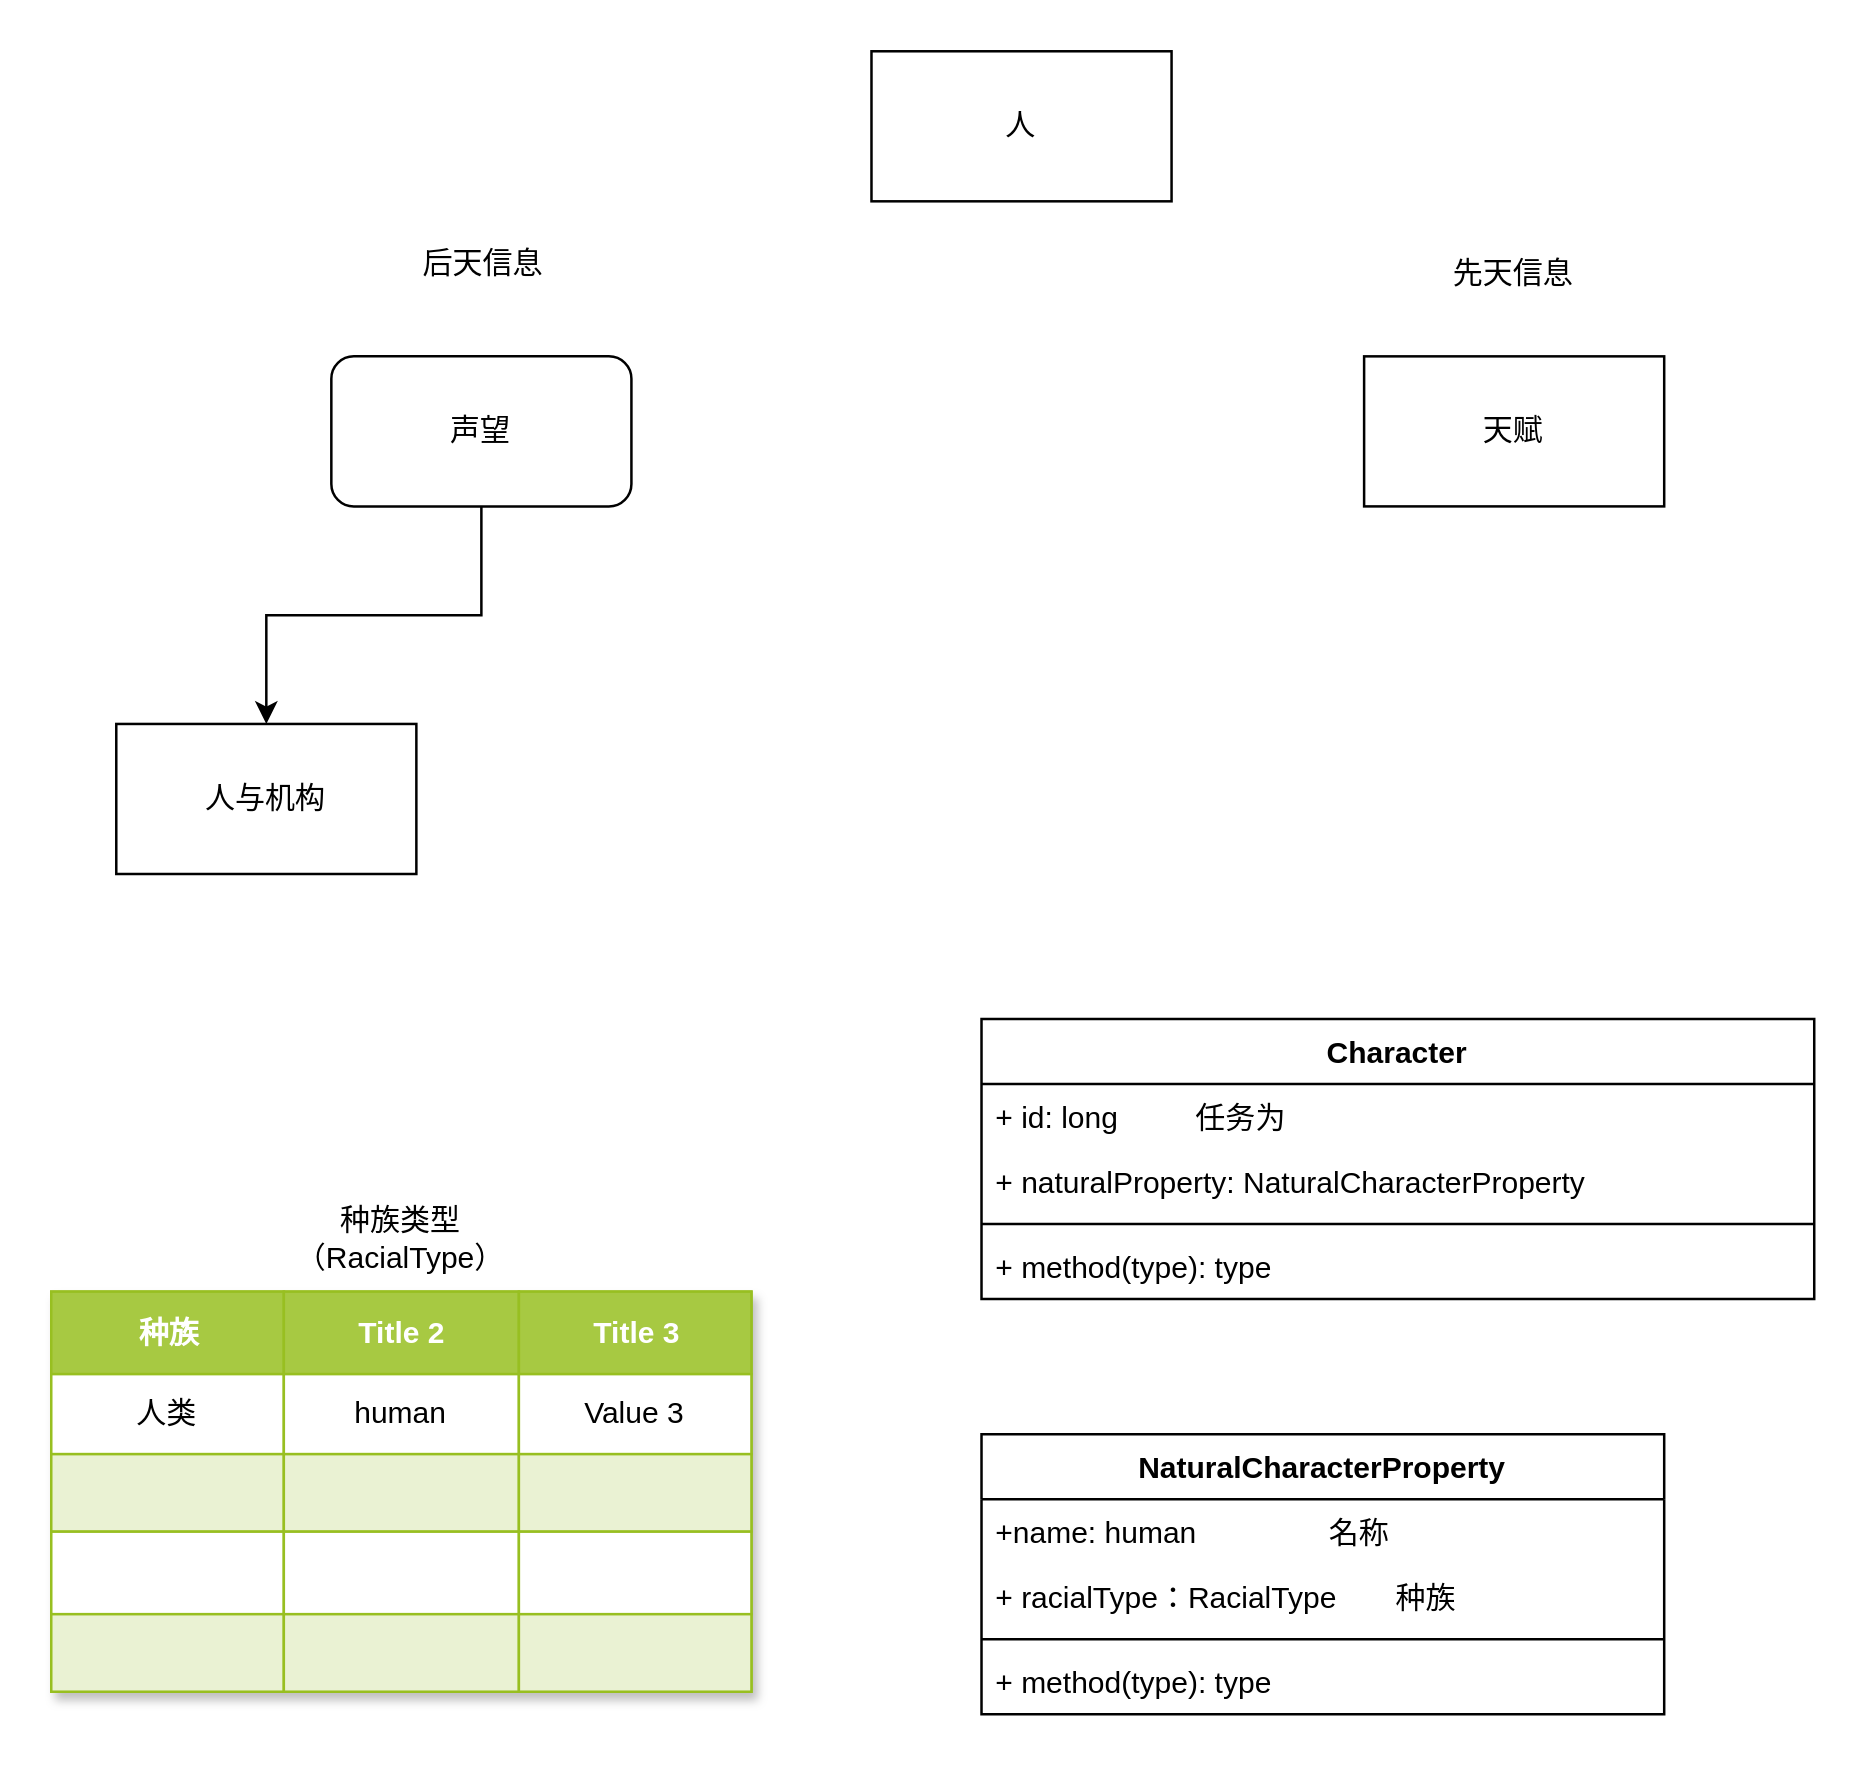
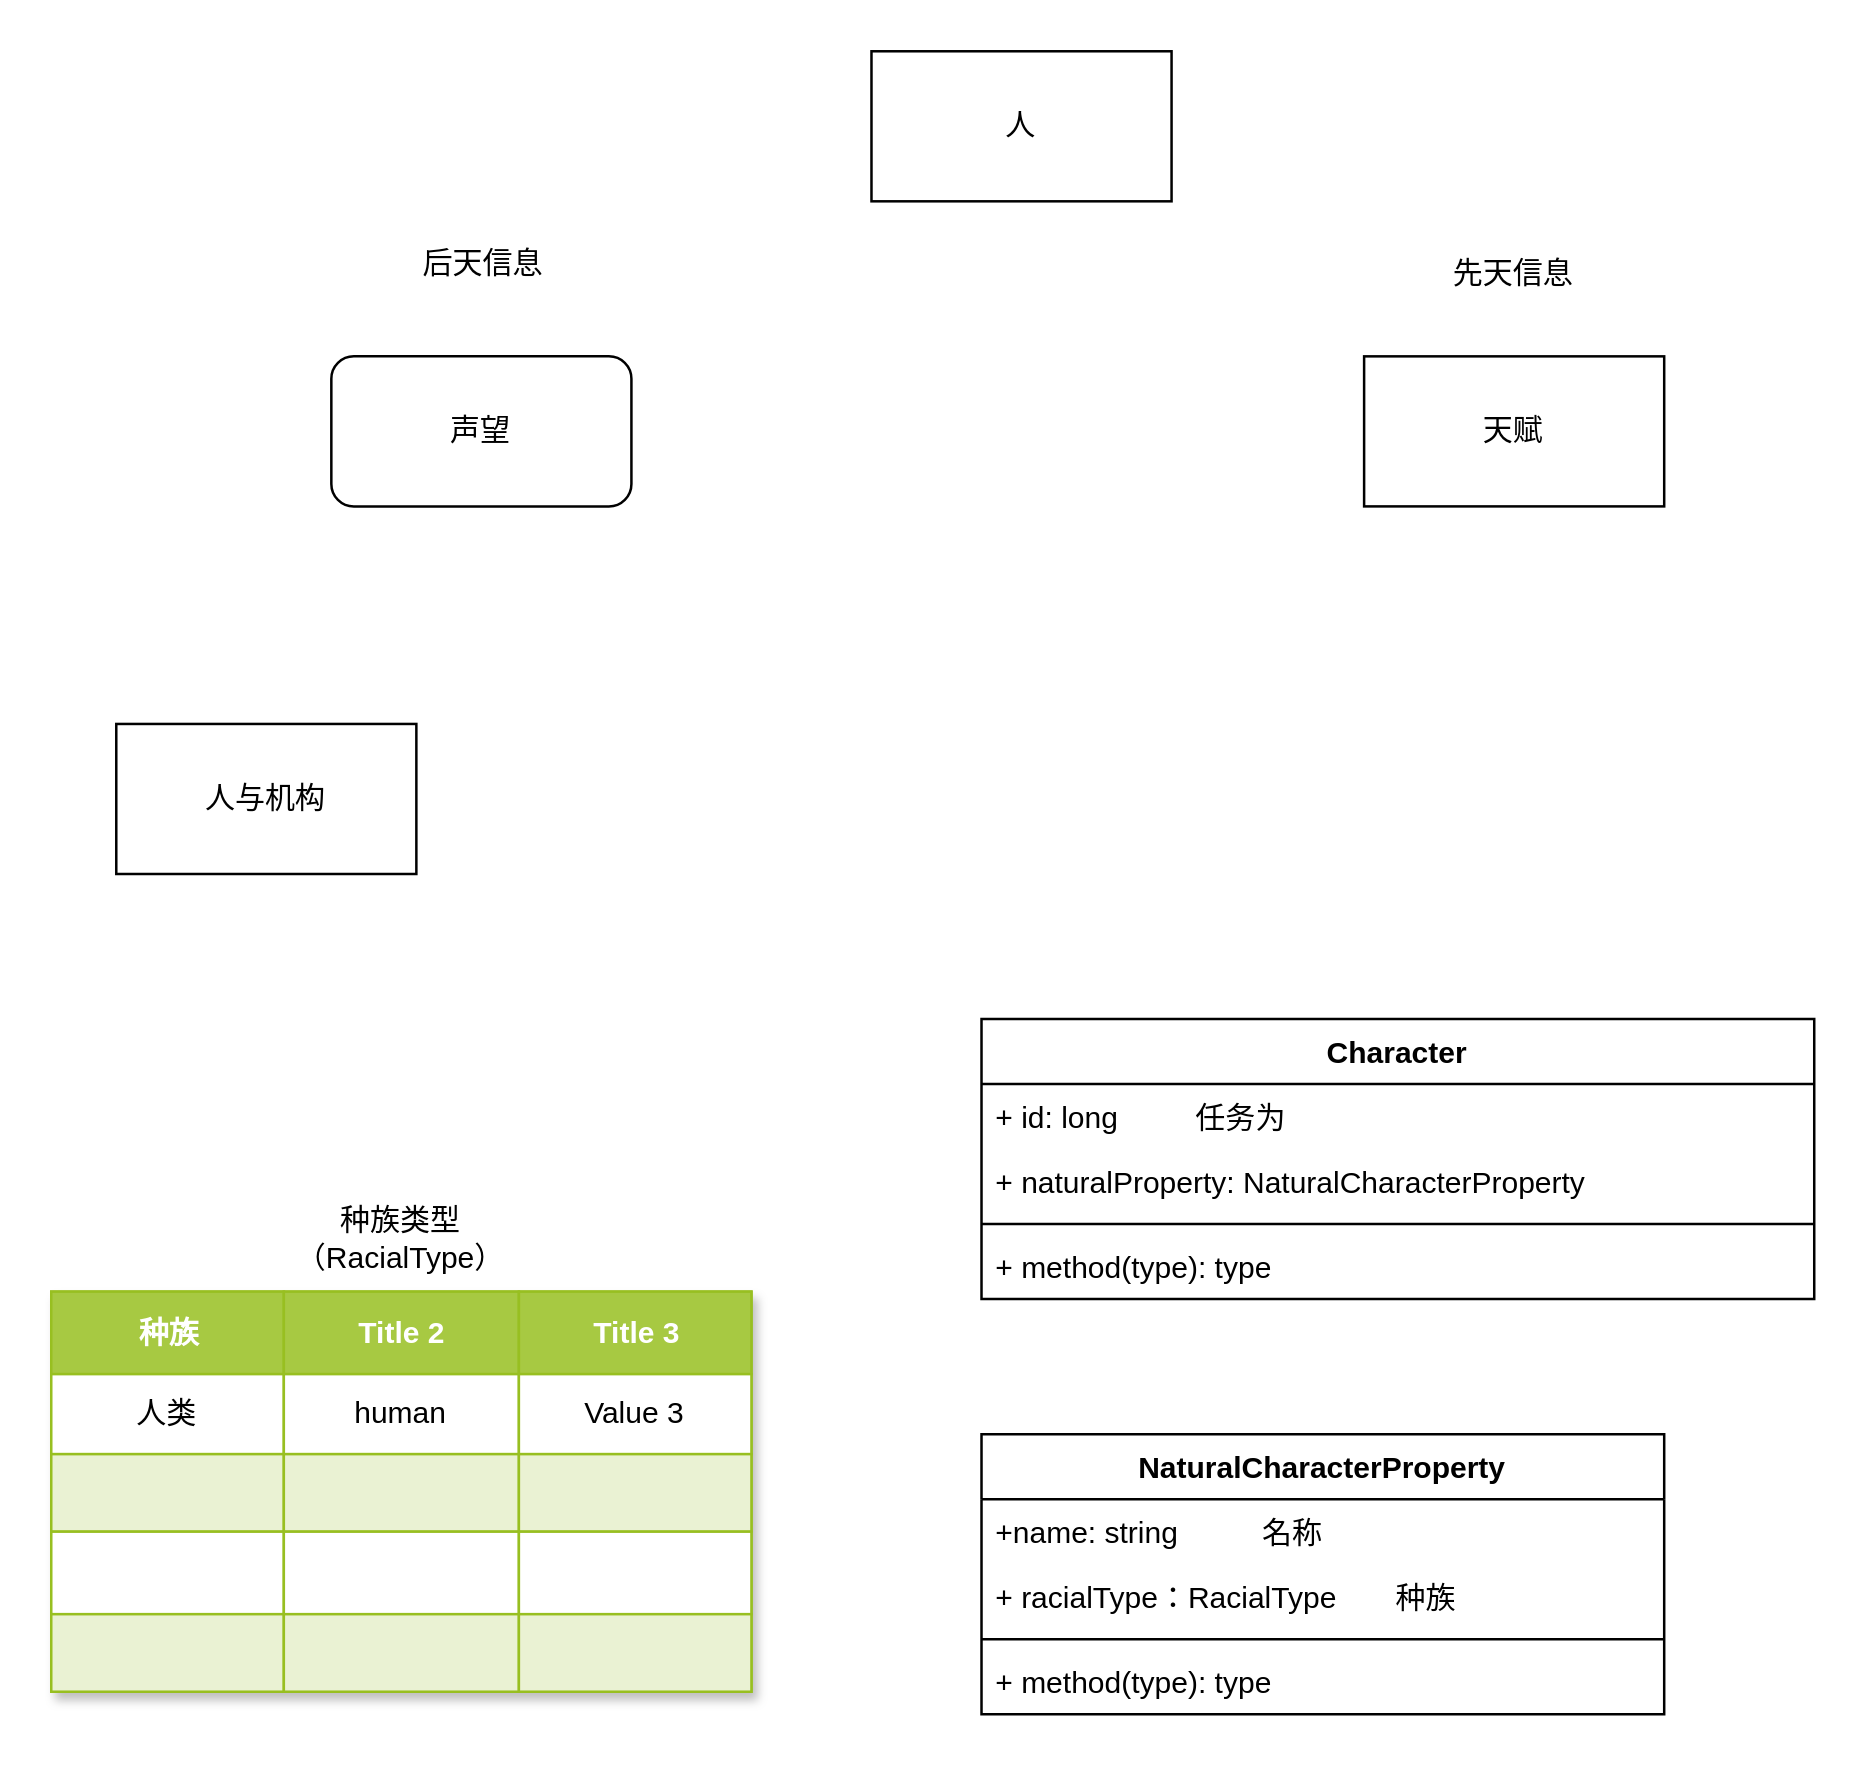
(382, 615) -> none
(1136, 1534) -> (1141, 1534)
